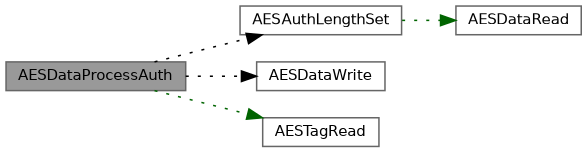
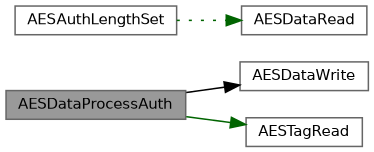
(201, 50) -> none
(213, 76) -> (205, 90)
(201, 102) -> (208, 120)
